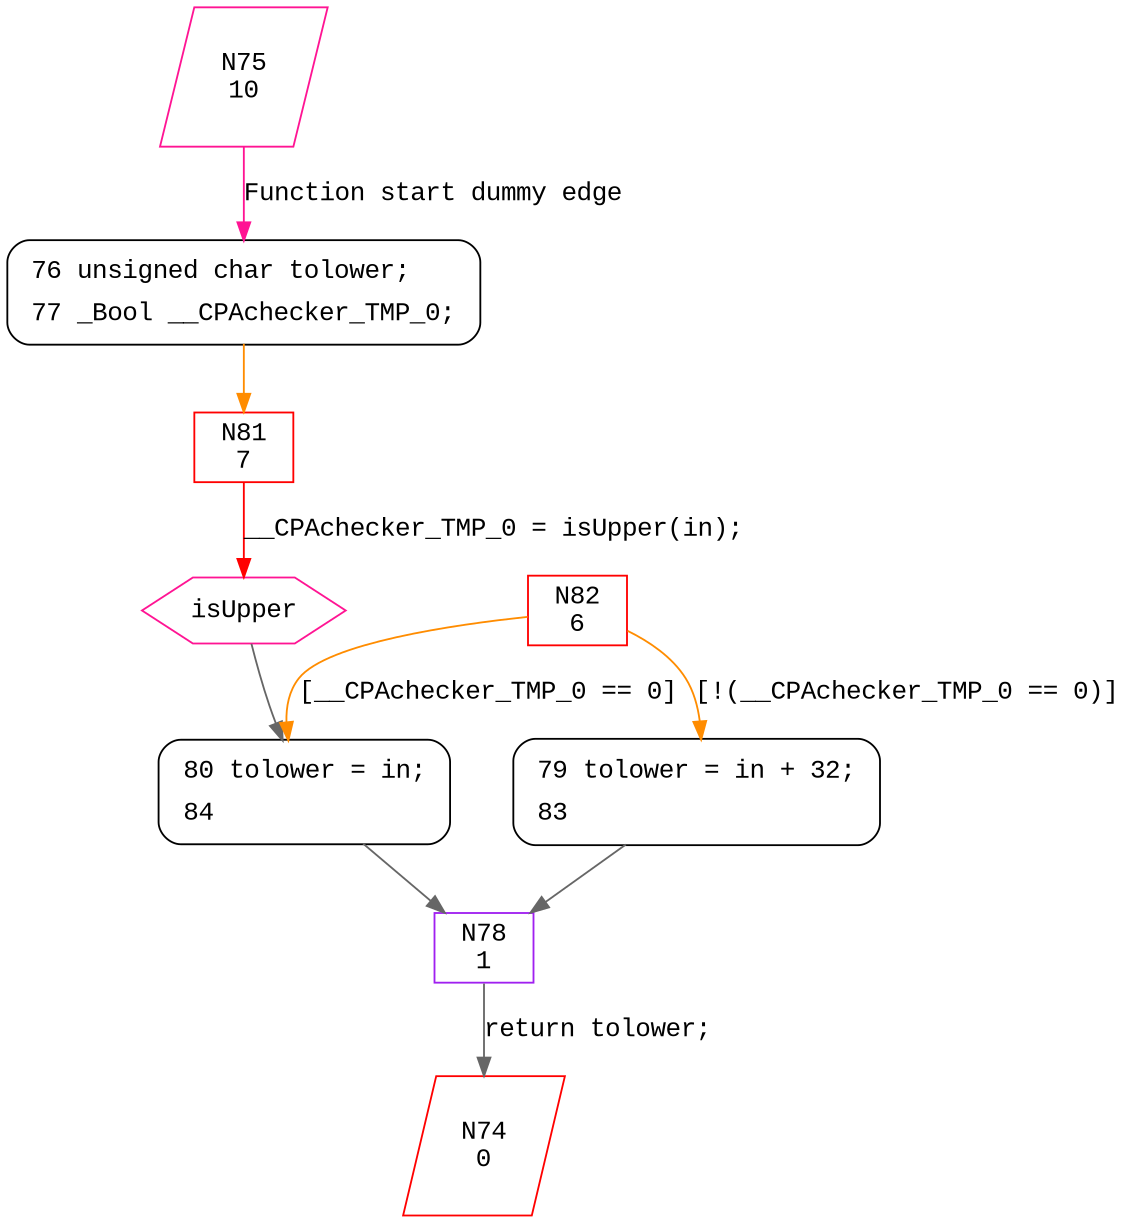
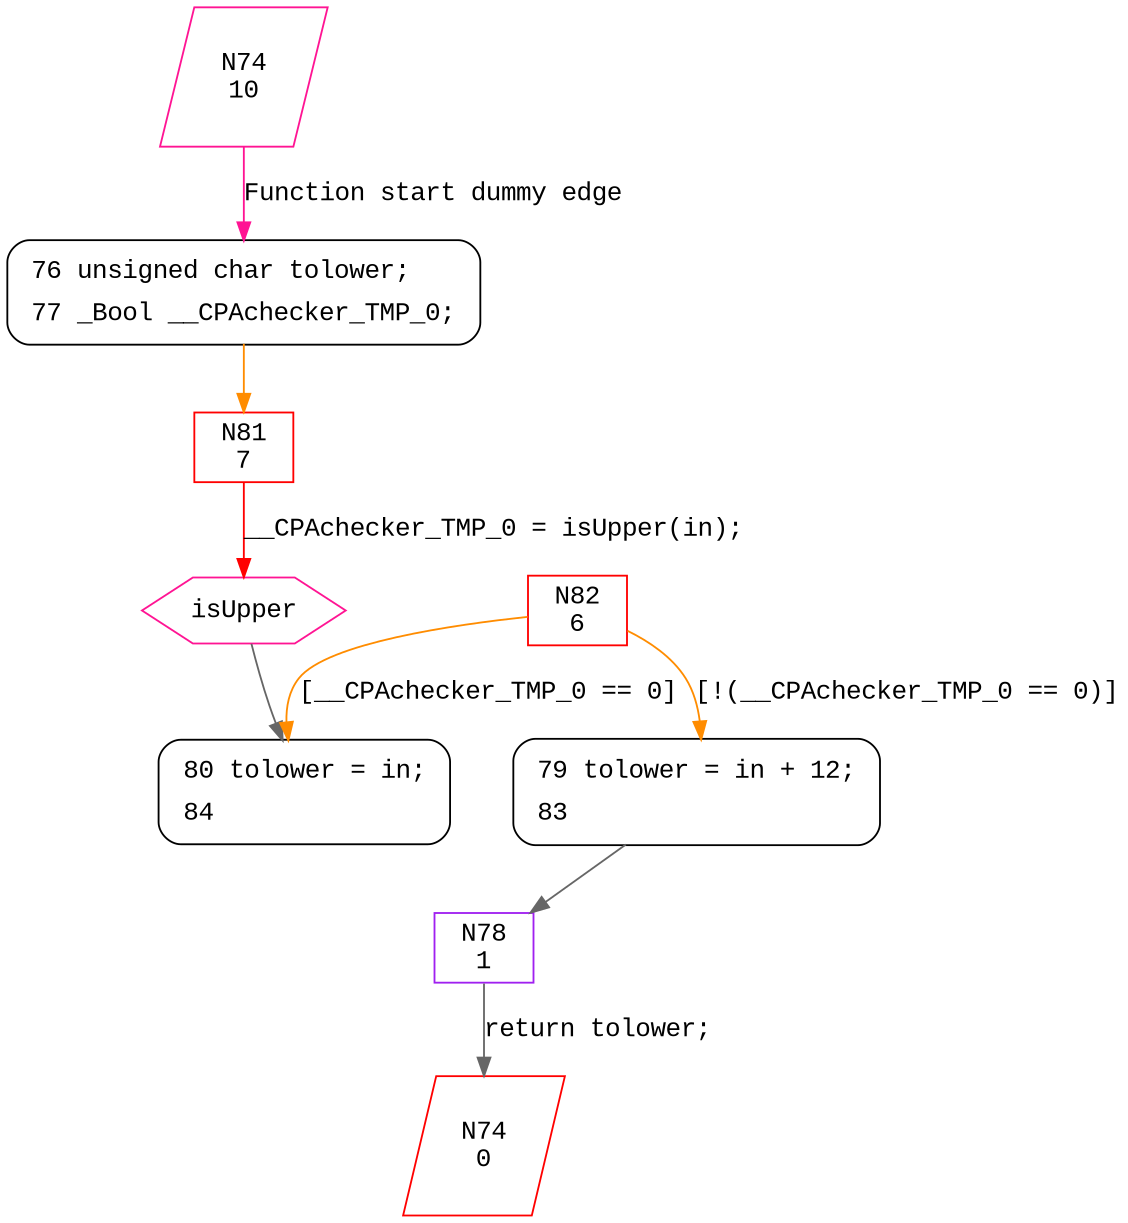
(244, 77) -> (244, 77)
(720, 770) -> (720, 770)
(397, 872) -> none
